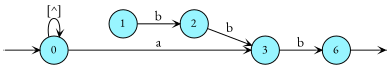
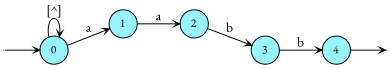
(159, 17) -> (159, 17)
(157, 50) -> (86, 38)
(336, 50) -> (336, 50)
